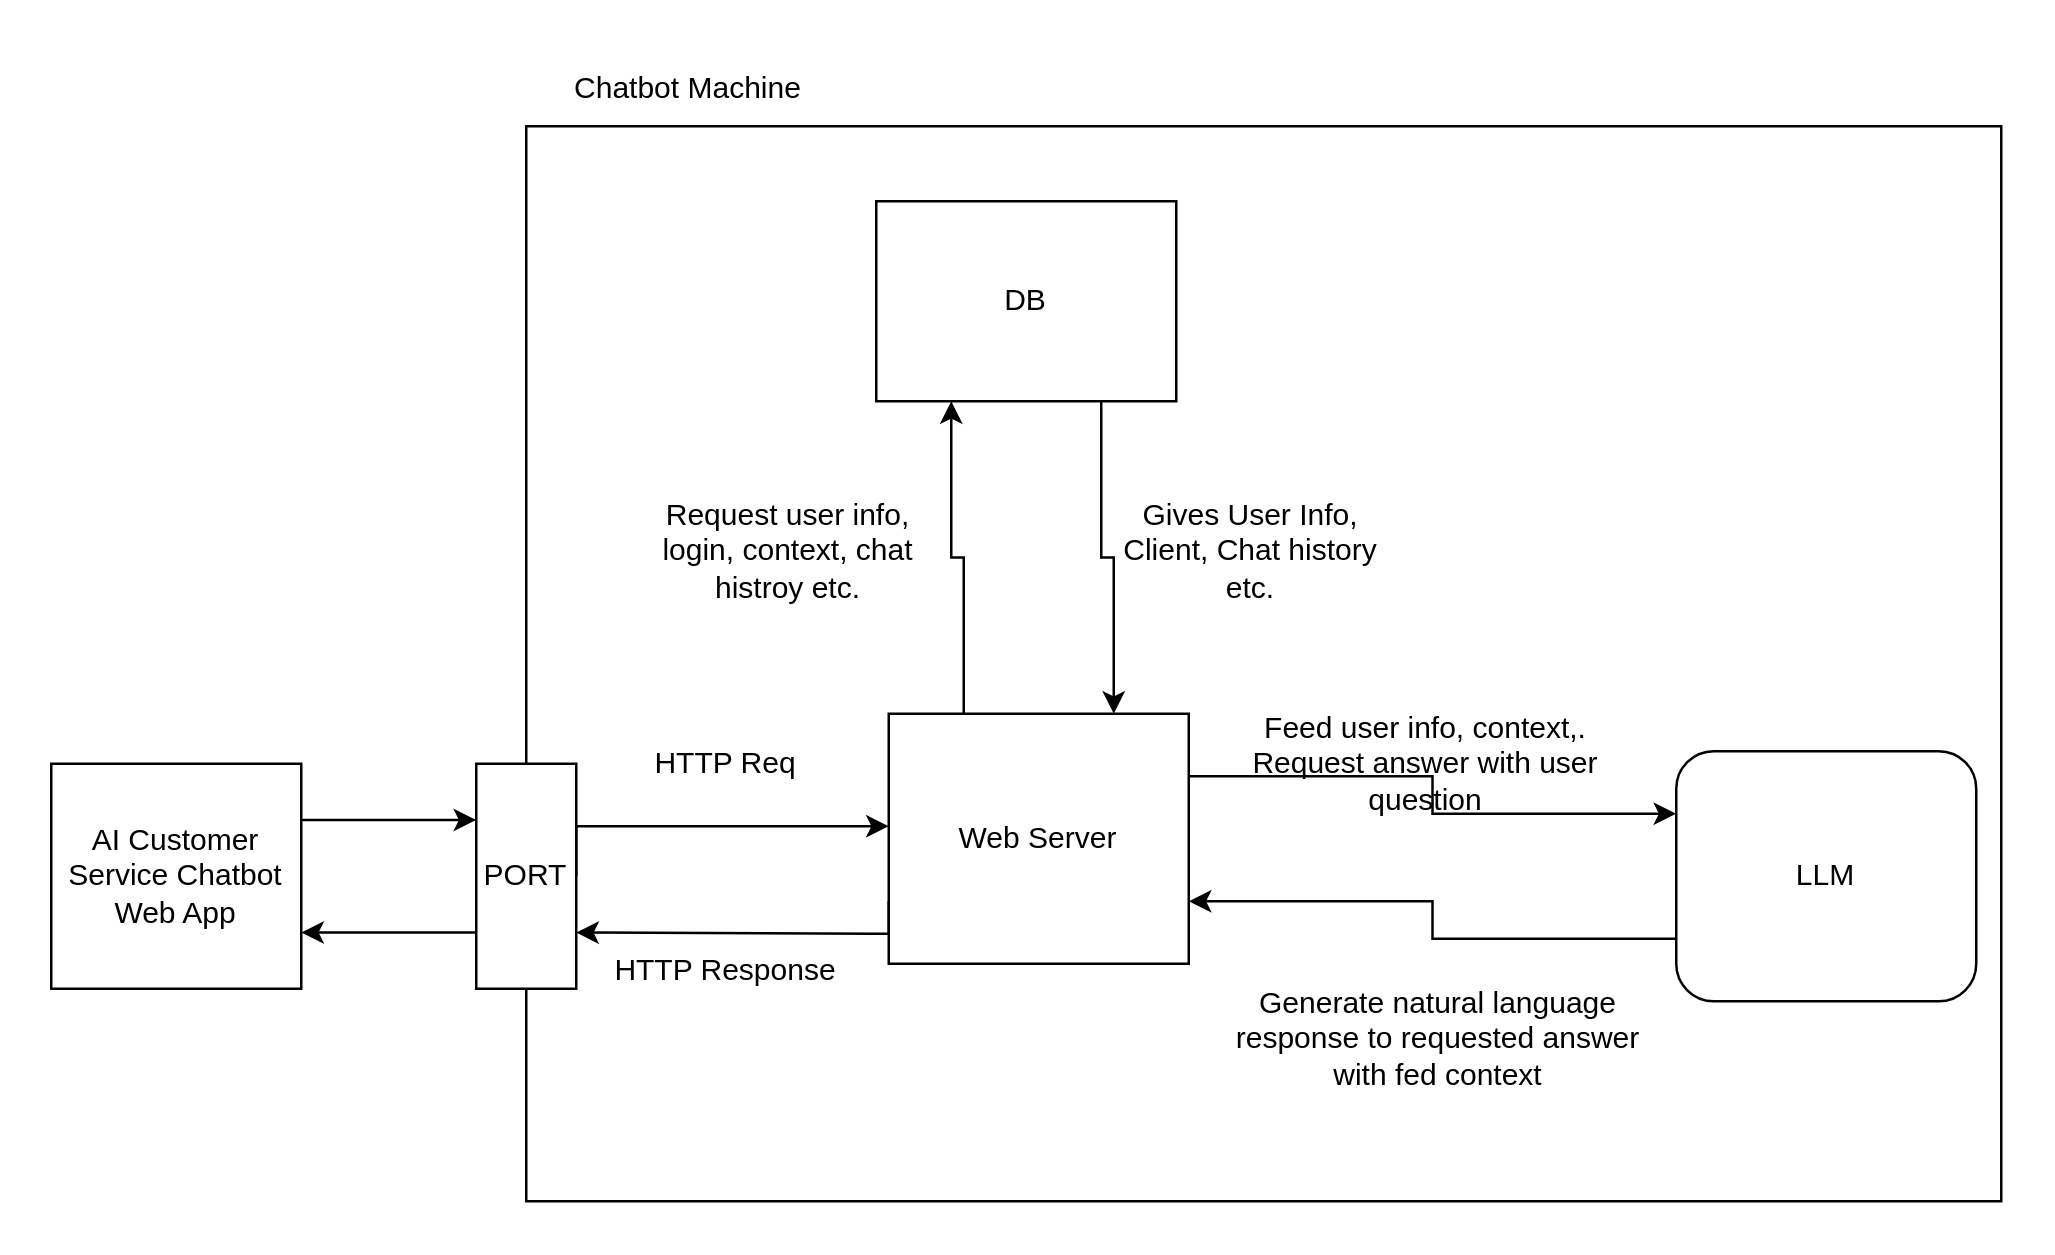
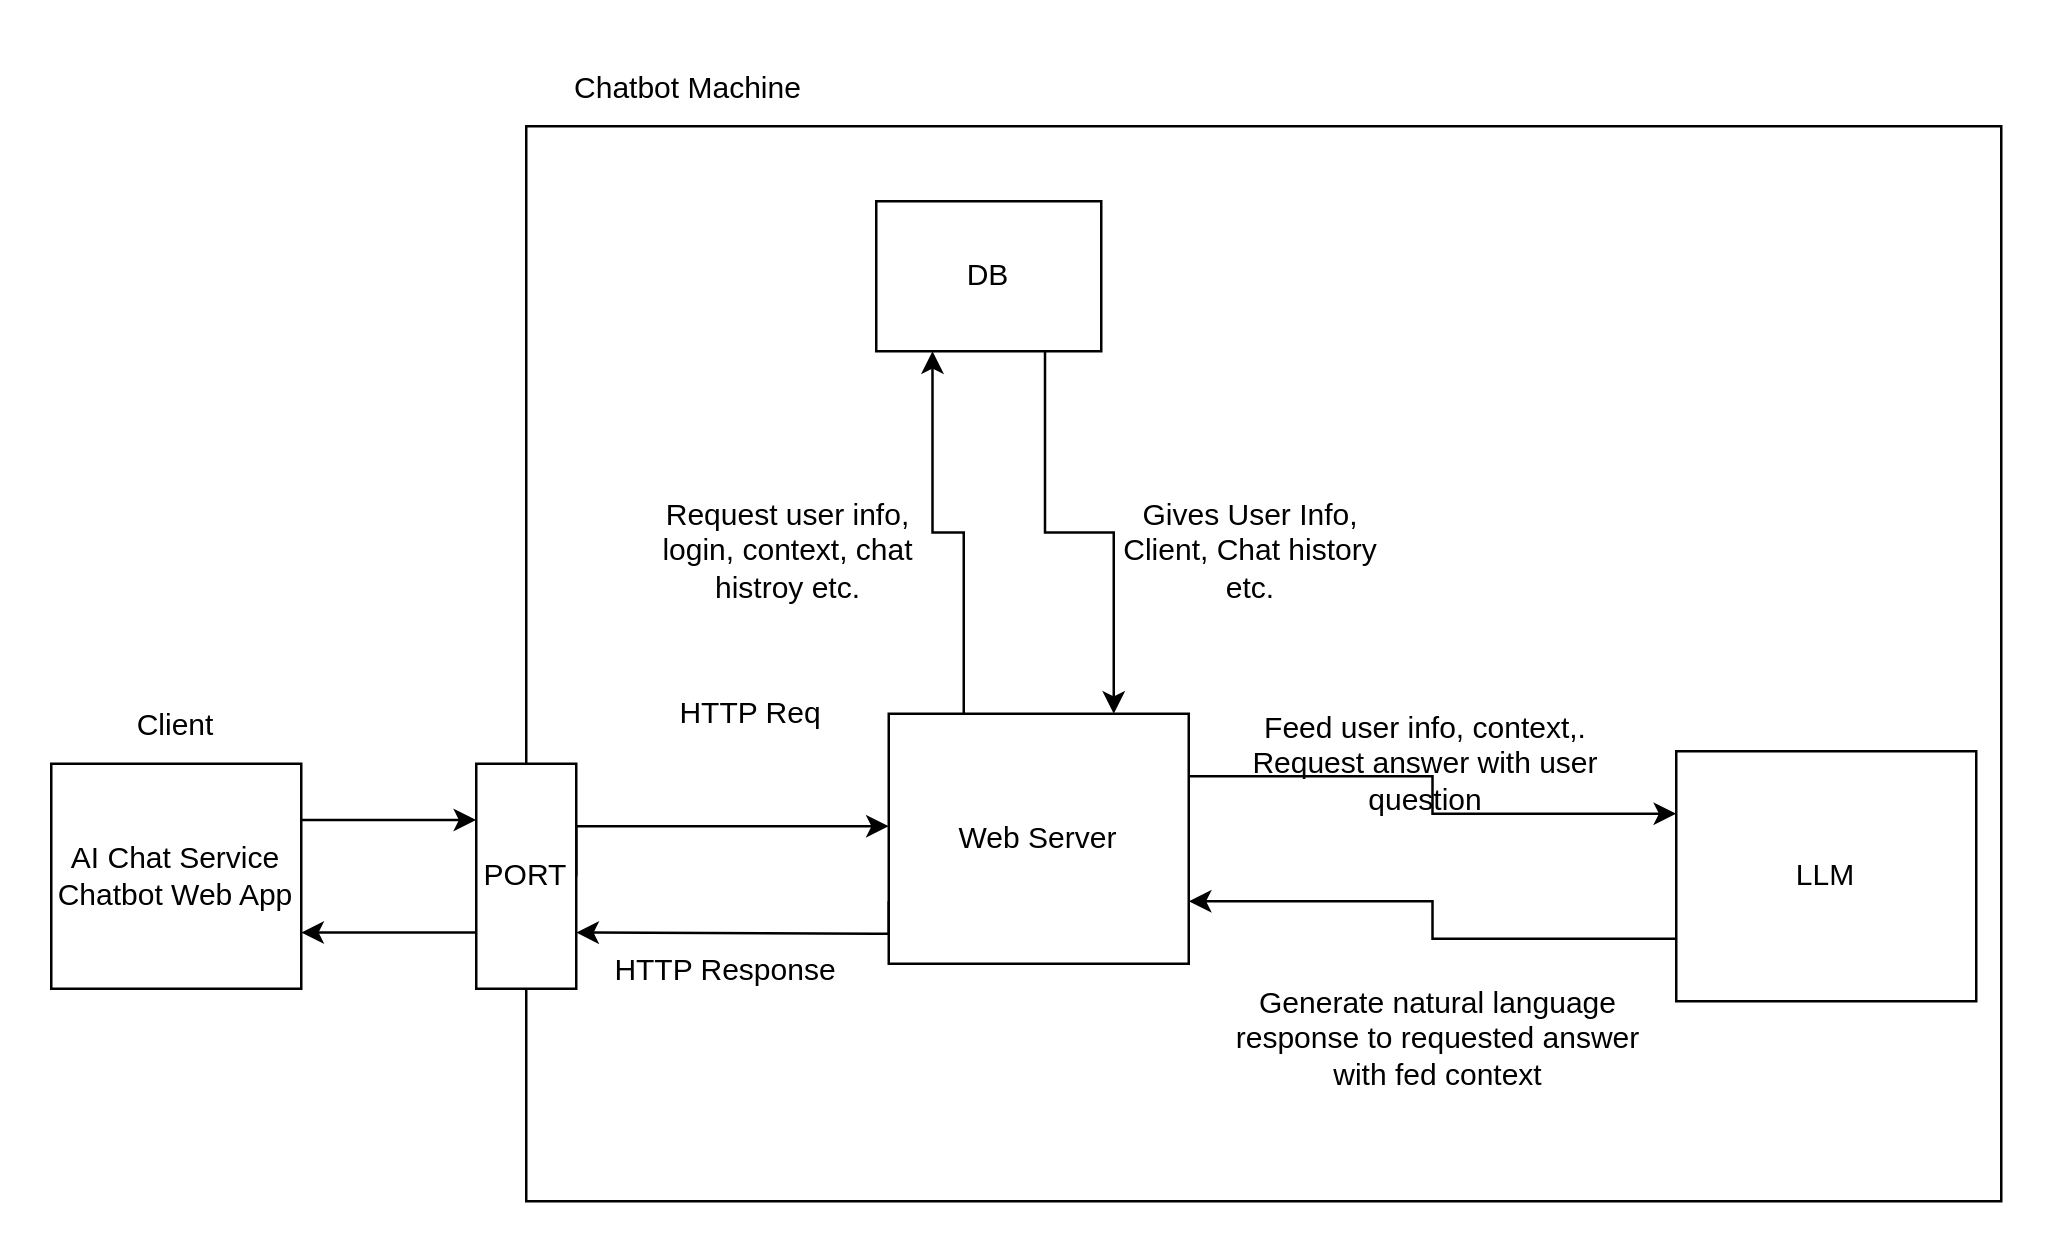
(1026, 301) -> (989, 276)
none -> (176, 726)
(726, 764) -> (751, 714)
(176, 876) -> (176, 876)
(1826, 876) -> (1826, 876)
